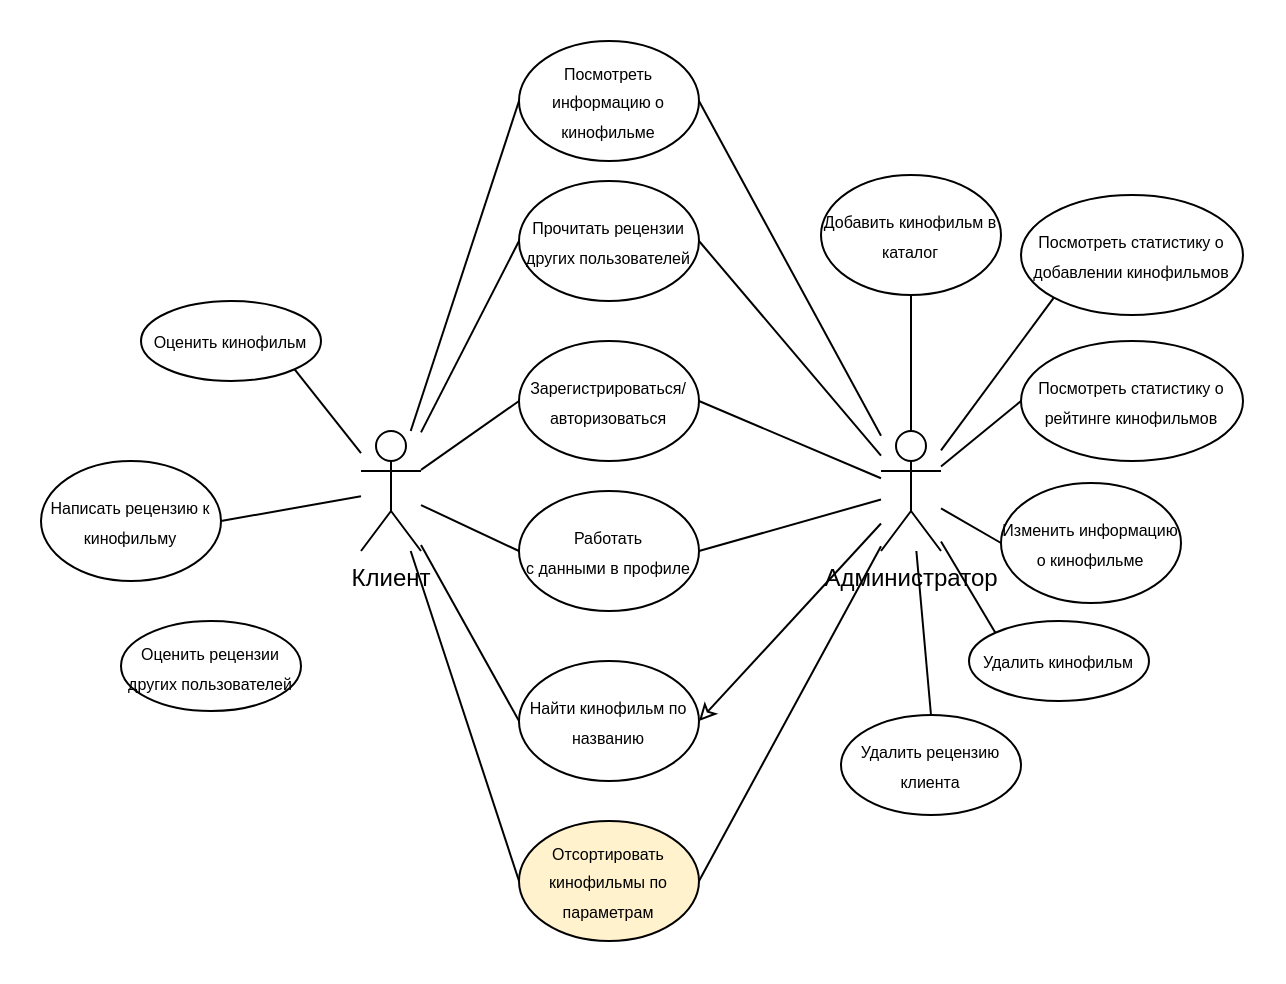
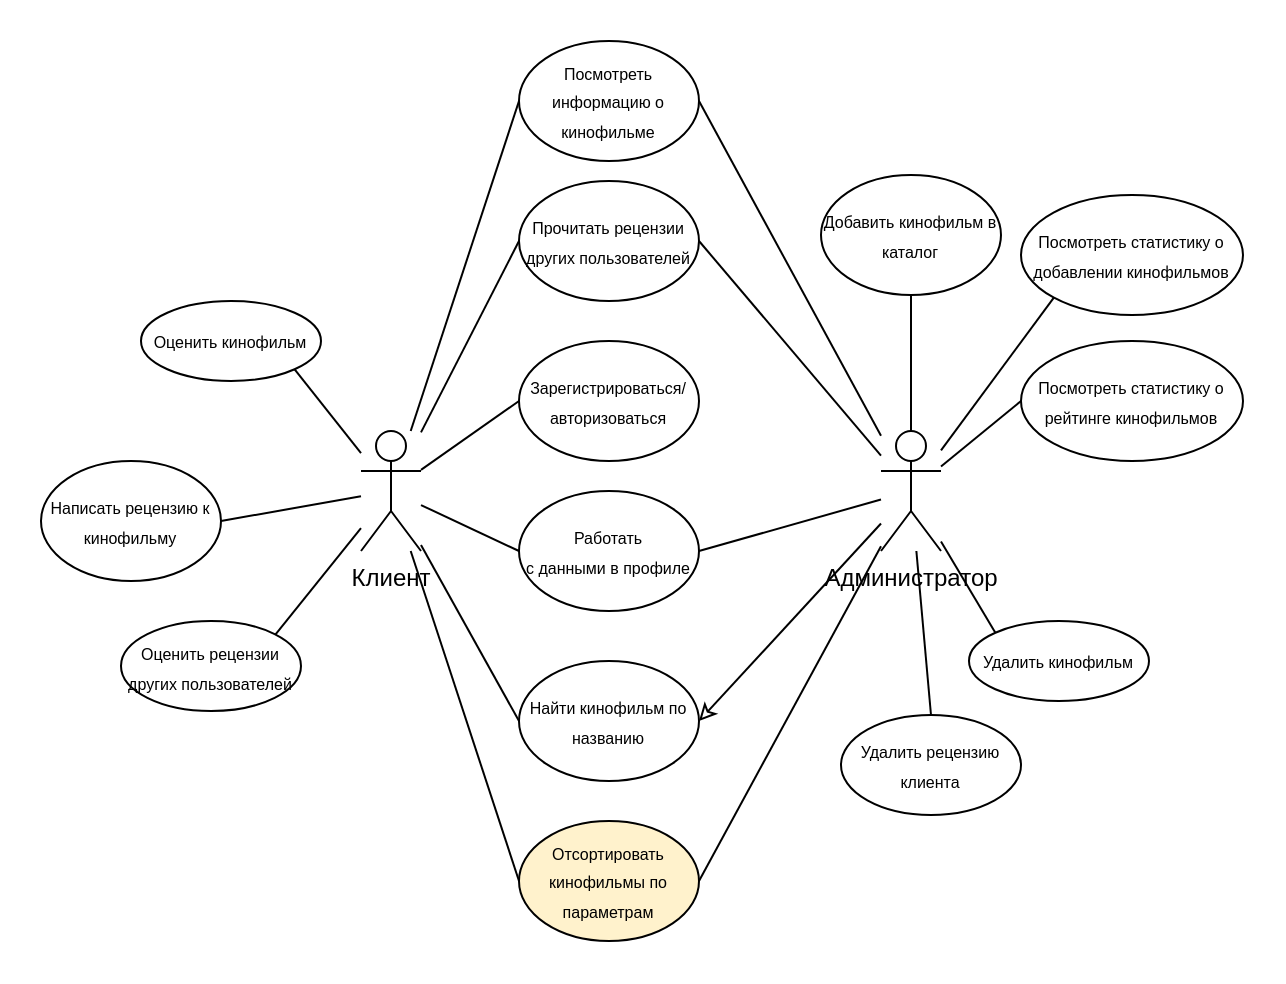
(790, 440) -> none
(971, 525) -> none
(1091, 543) -> none
none -> (318, 581)
